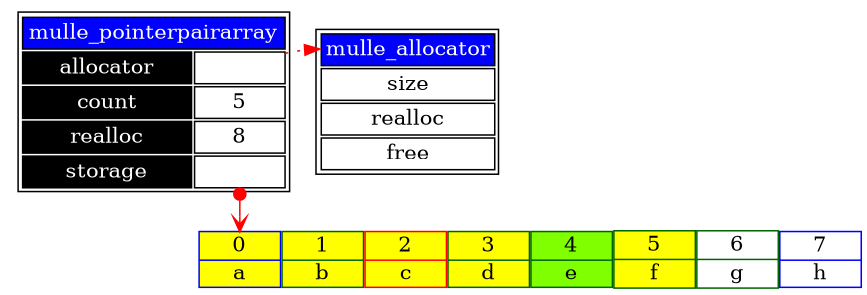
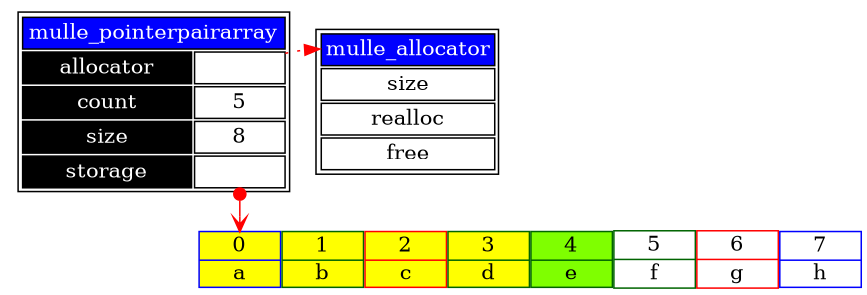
(107, 137) -> (107, 137)
(655, 259) -> (655, 259)
(738, 259) -> (738, 259)
